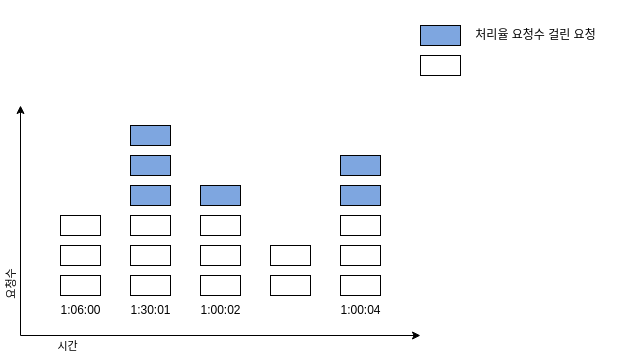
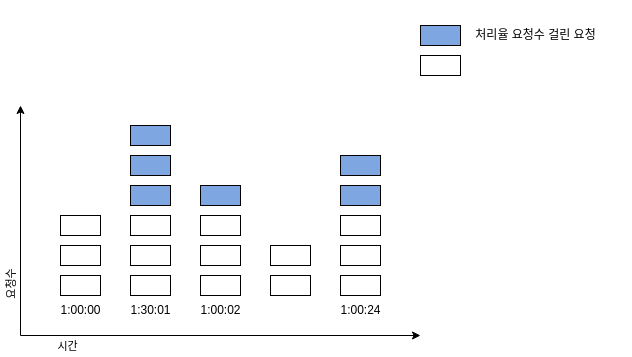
(81, 311) -> (81, 311)
(361, 311) -> (361, 311)
